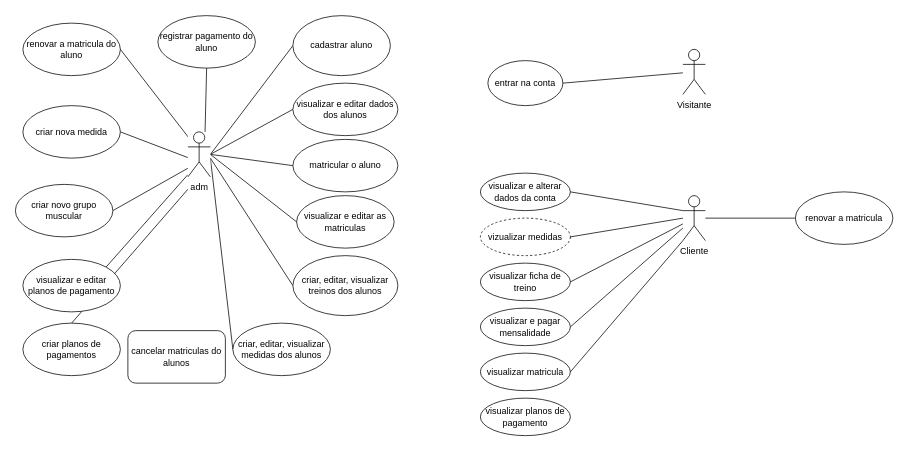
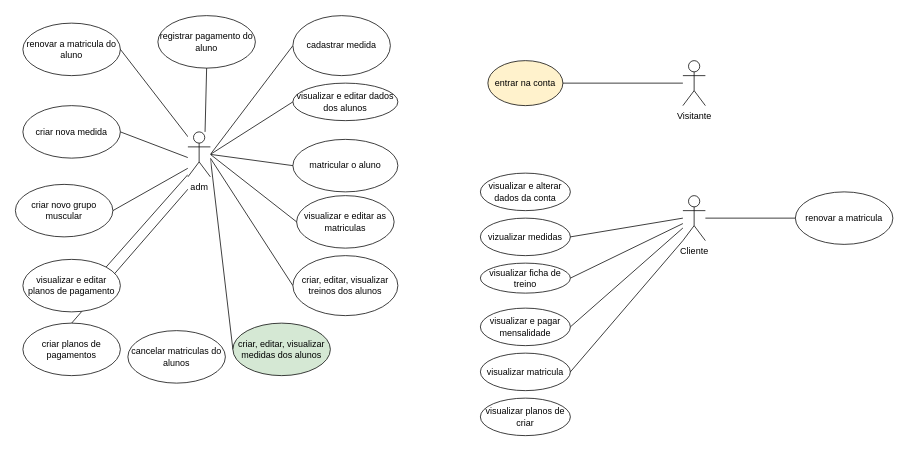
(342, 45) -> (342, 45)
(694, 72) -> (694, 83)
(525, 83) -> (525, 83)
(345, 109) -> (345, 102)
(626, 201) -> none
(525, 237) -> (525, 237)
(525, 282) -> (525, 278)
(282, 349) -> (282, 349)
(177, 357) -> (177, 357)
(525, 417) -> (525, 417)
